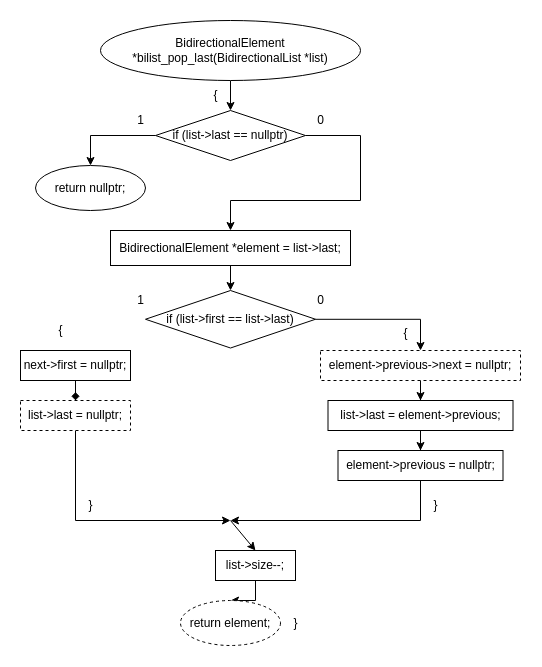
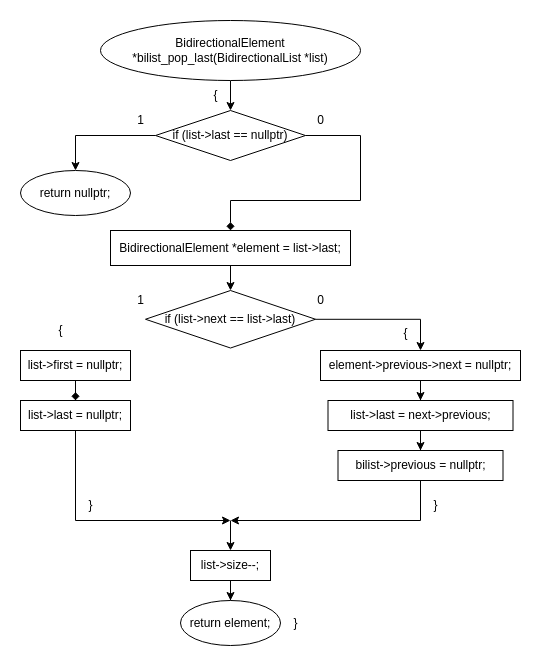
(91, 188) -> (76, 193)
(231, 222) -> (231, 222)
(231, 320) -> (231, 320)
(76, 366) -> (76, 366)
(421, 366) -> (421, 366)
(76, 416) -> (76, 416)
(421, 416) -> (421, 416)
(421, 466) -> (421, 466)
(256, 566) -> (231, 566)
(231, 623) -> (231, 623)
